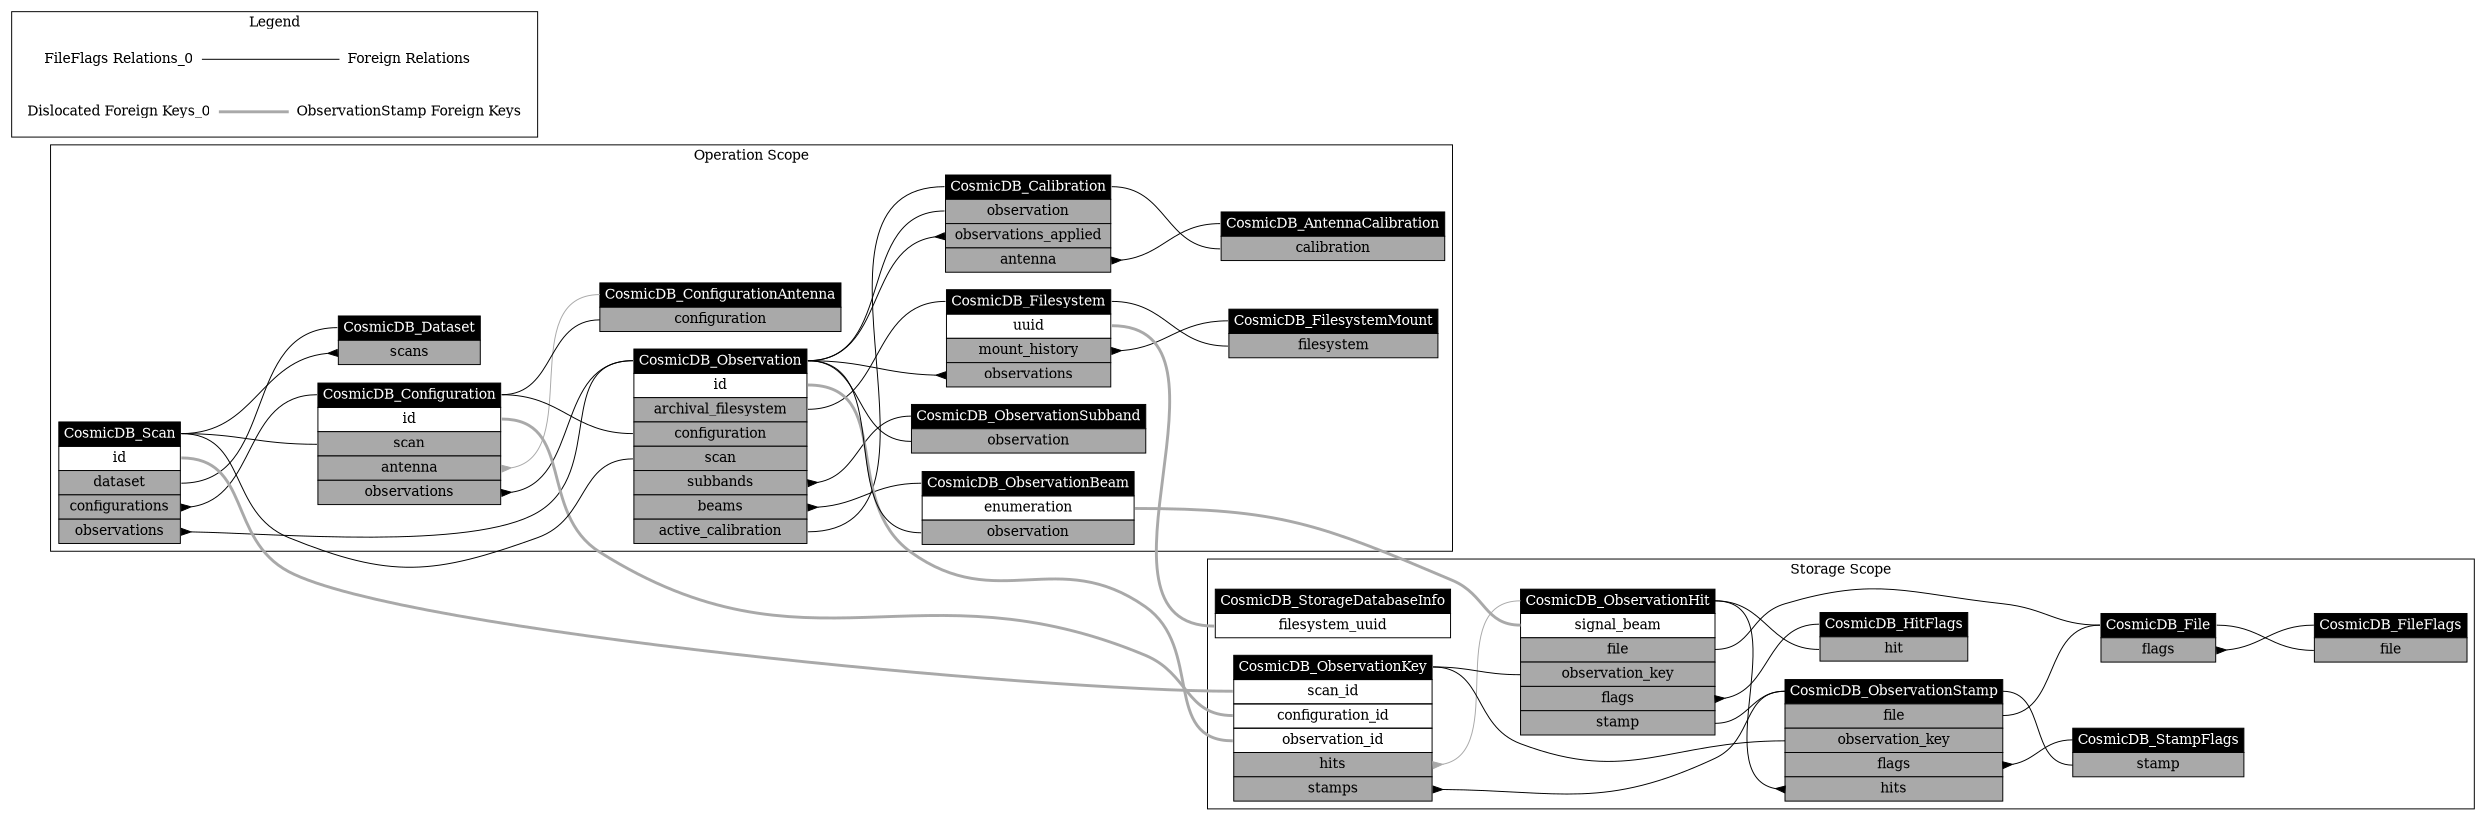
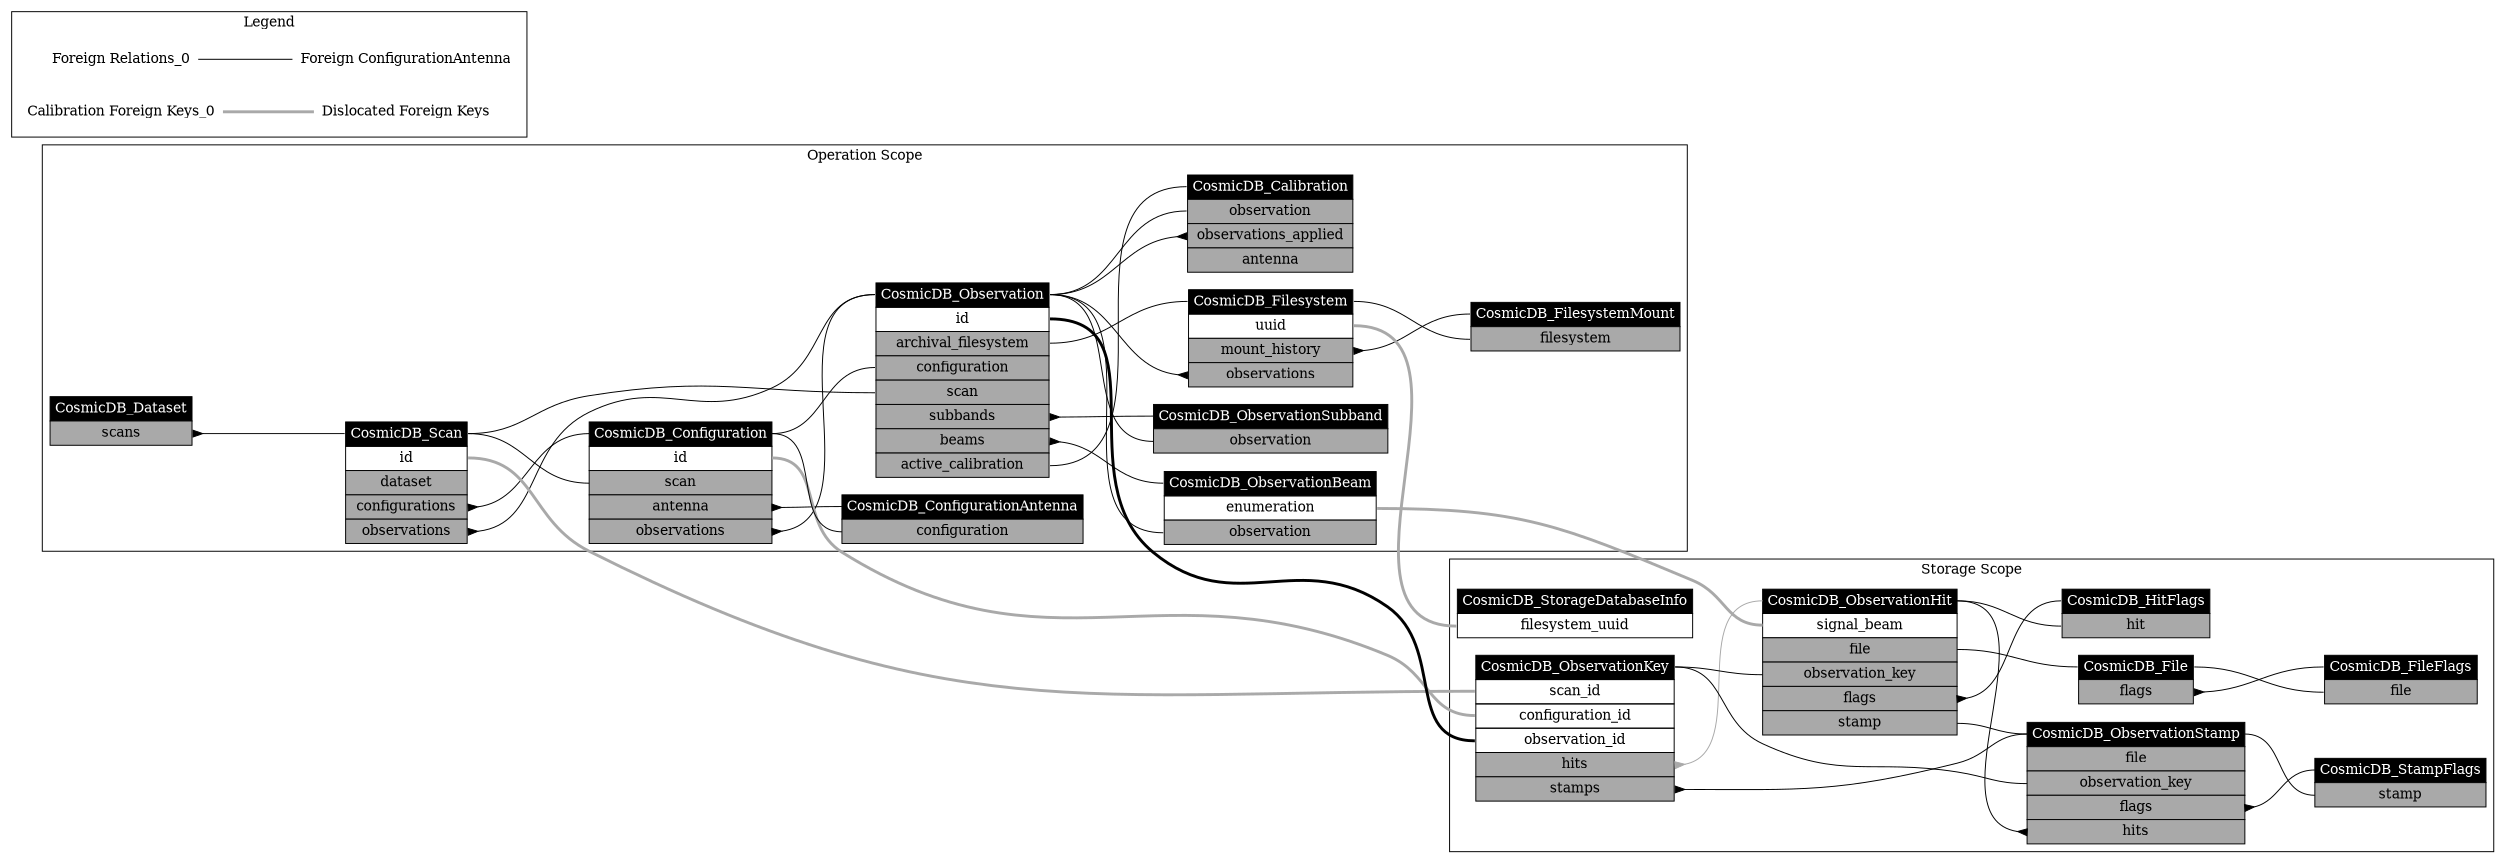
(119, 59) -> (121, 59)
(409, 59) -> (406, 59)
(119, 112) -> (121, 112)
(409, 112) -> (406, 112)
(1333, 236) -> none
(551, 377) -> (806, 507)
(259, 405) -> none
(1008, 580) -> (1216, 581)
(2051, 670) -> none
